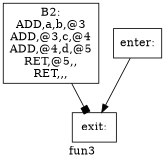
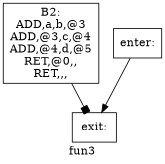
(51, 43) -> (51, 43)
